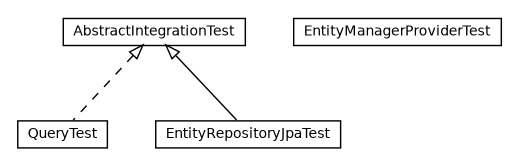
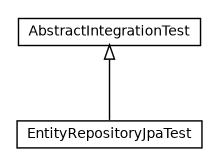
(398, 31) -> none
(62, 134) -> none
